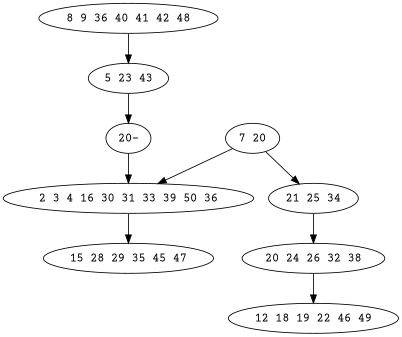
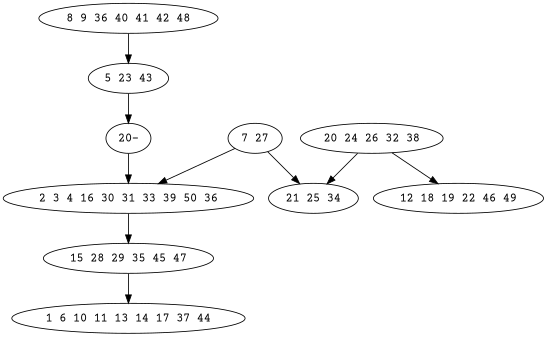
(253, 138) -> (255, 138)
(313, 224) -> (345, 166)
none -> (128, 318)
